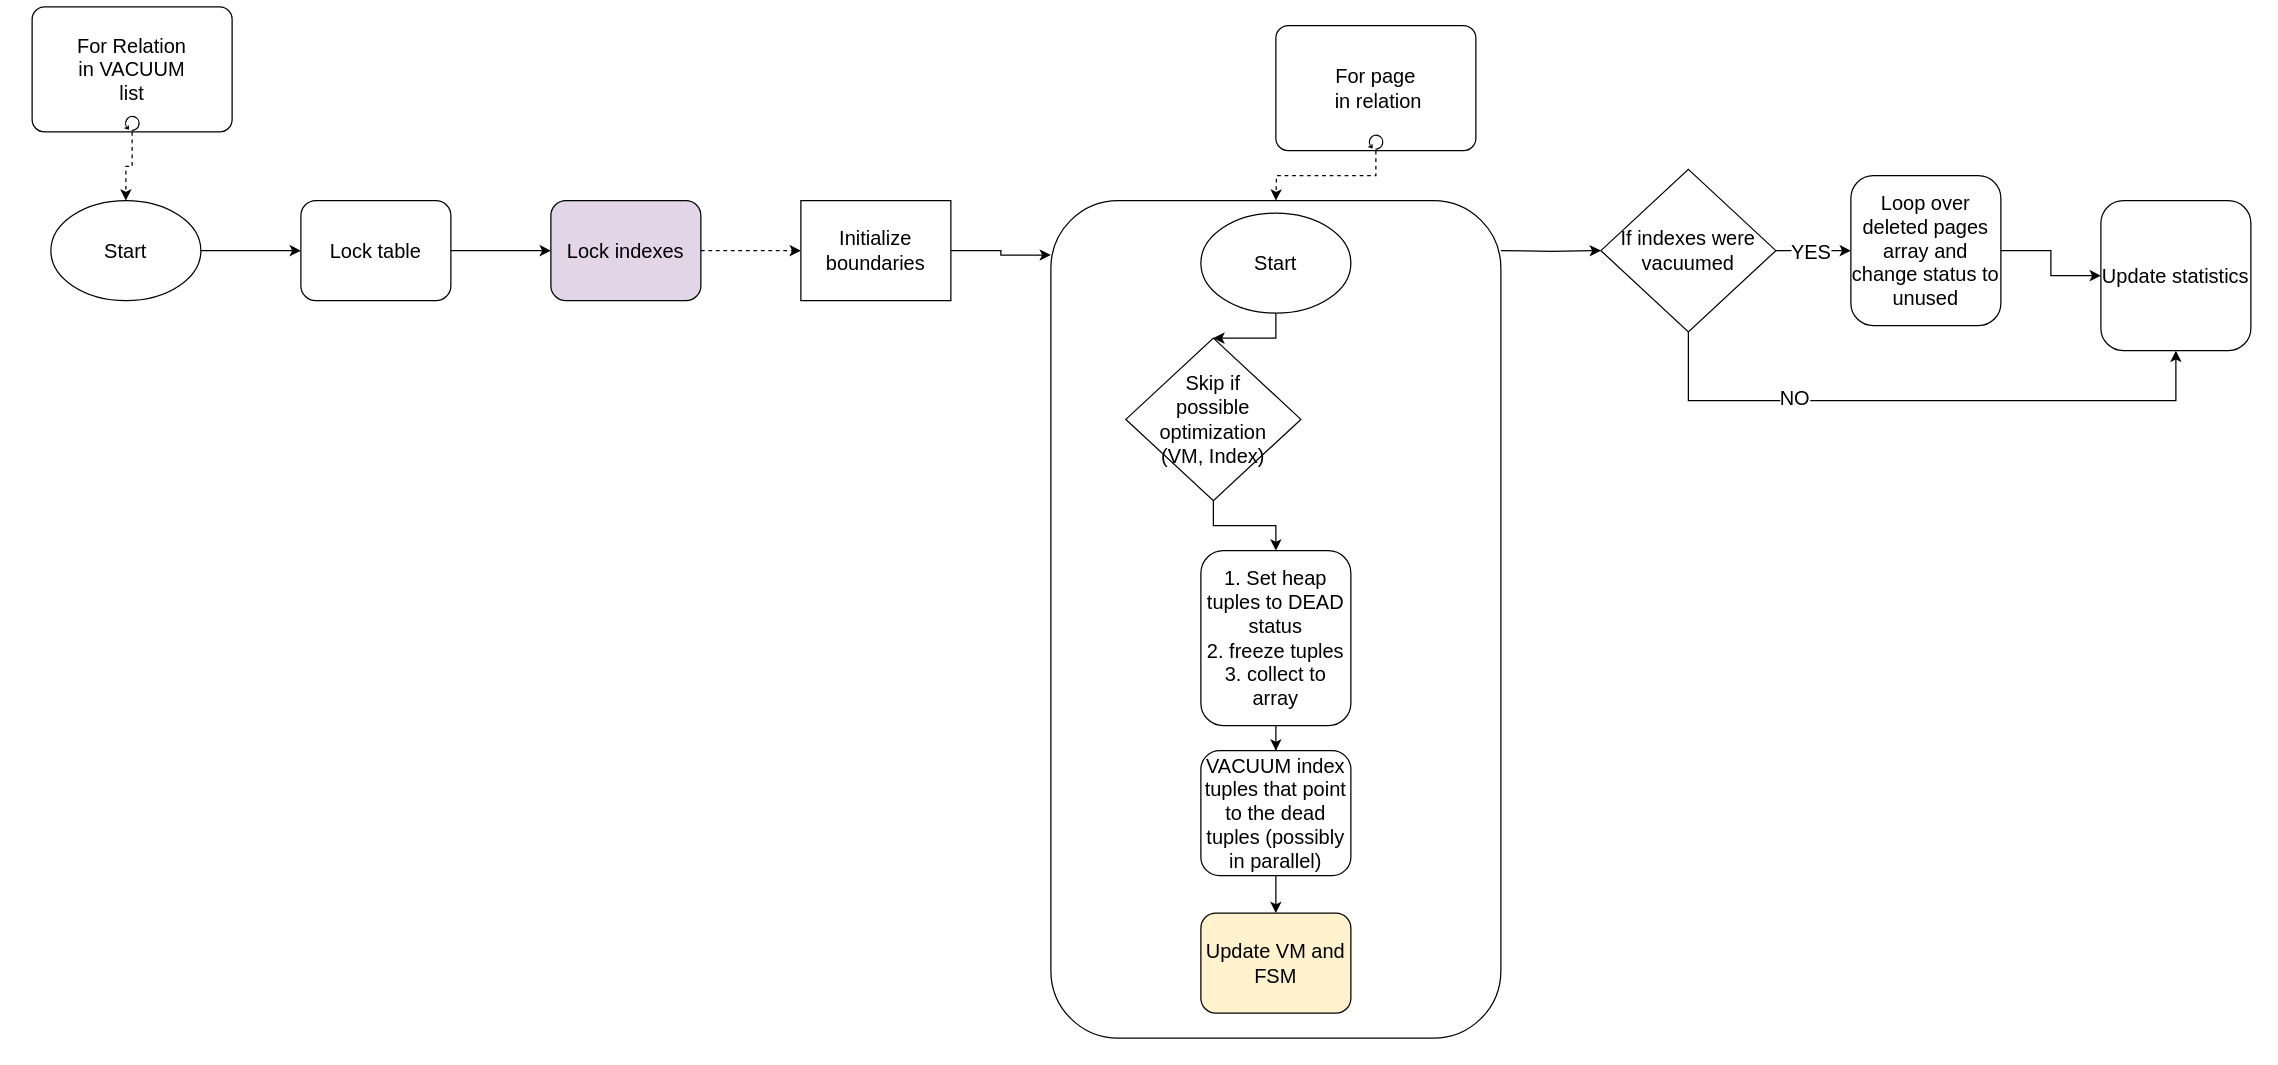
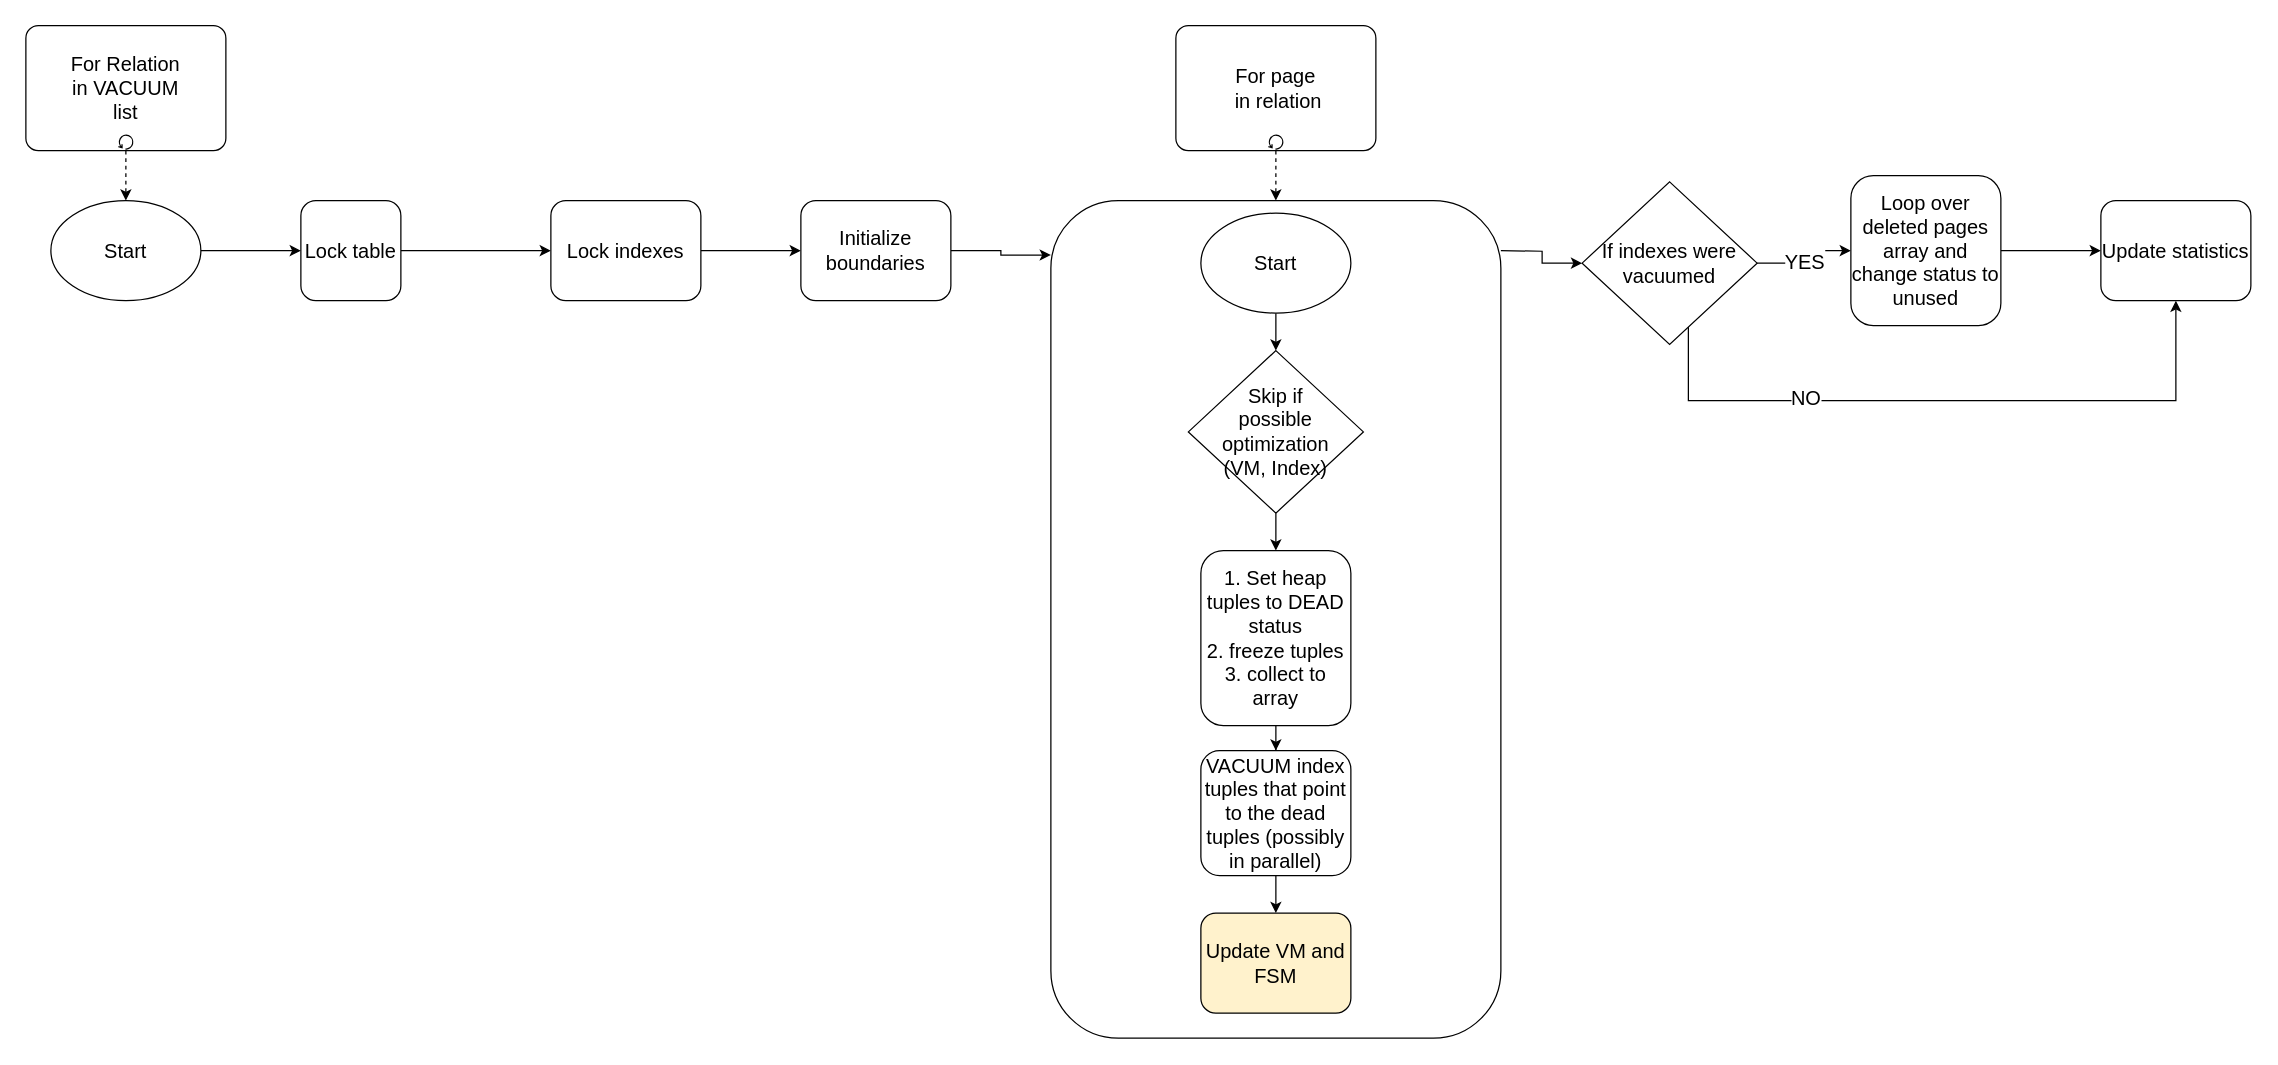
(132, 69) -> (126, 88)
(1376, 88) -> (1276, 88)
(376, 251) -> (351, 251)
(626, 251) -> (626, 251)
(747, 251) -> (747, 251)
(876, 251) -> (876, 251)
(1688, 251) -> (1669, 263)
(2176, 276) -> (2176, 251)
(1213, 419) -> (1276, 432)
